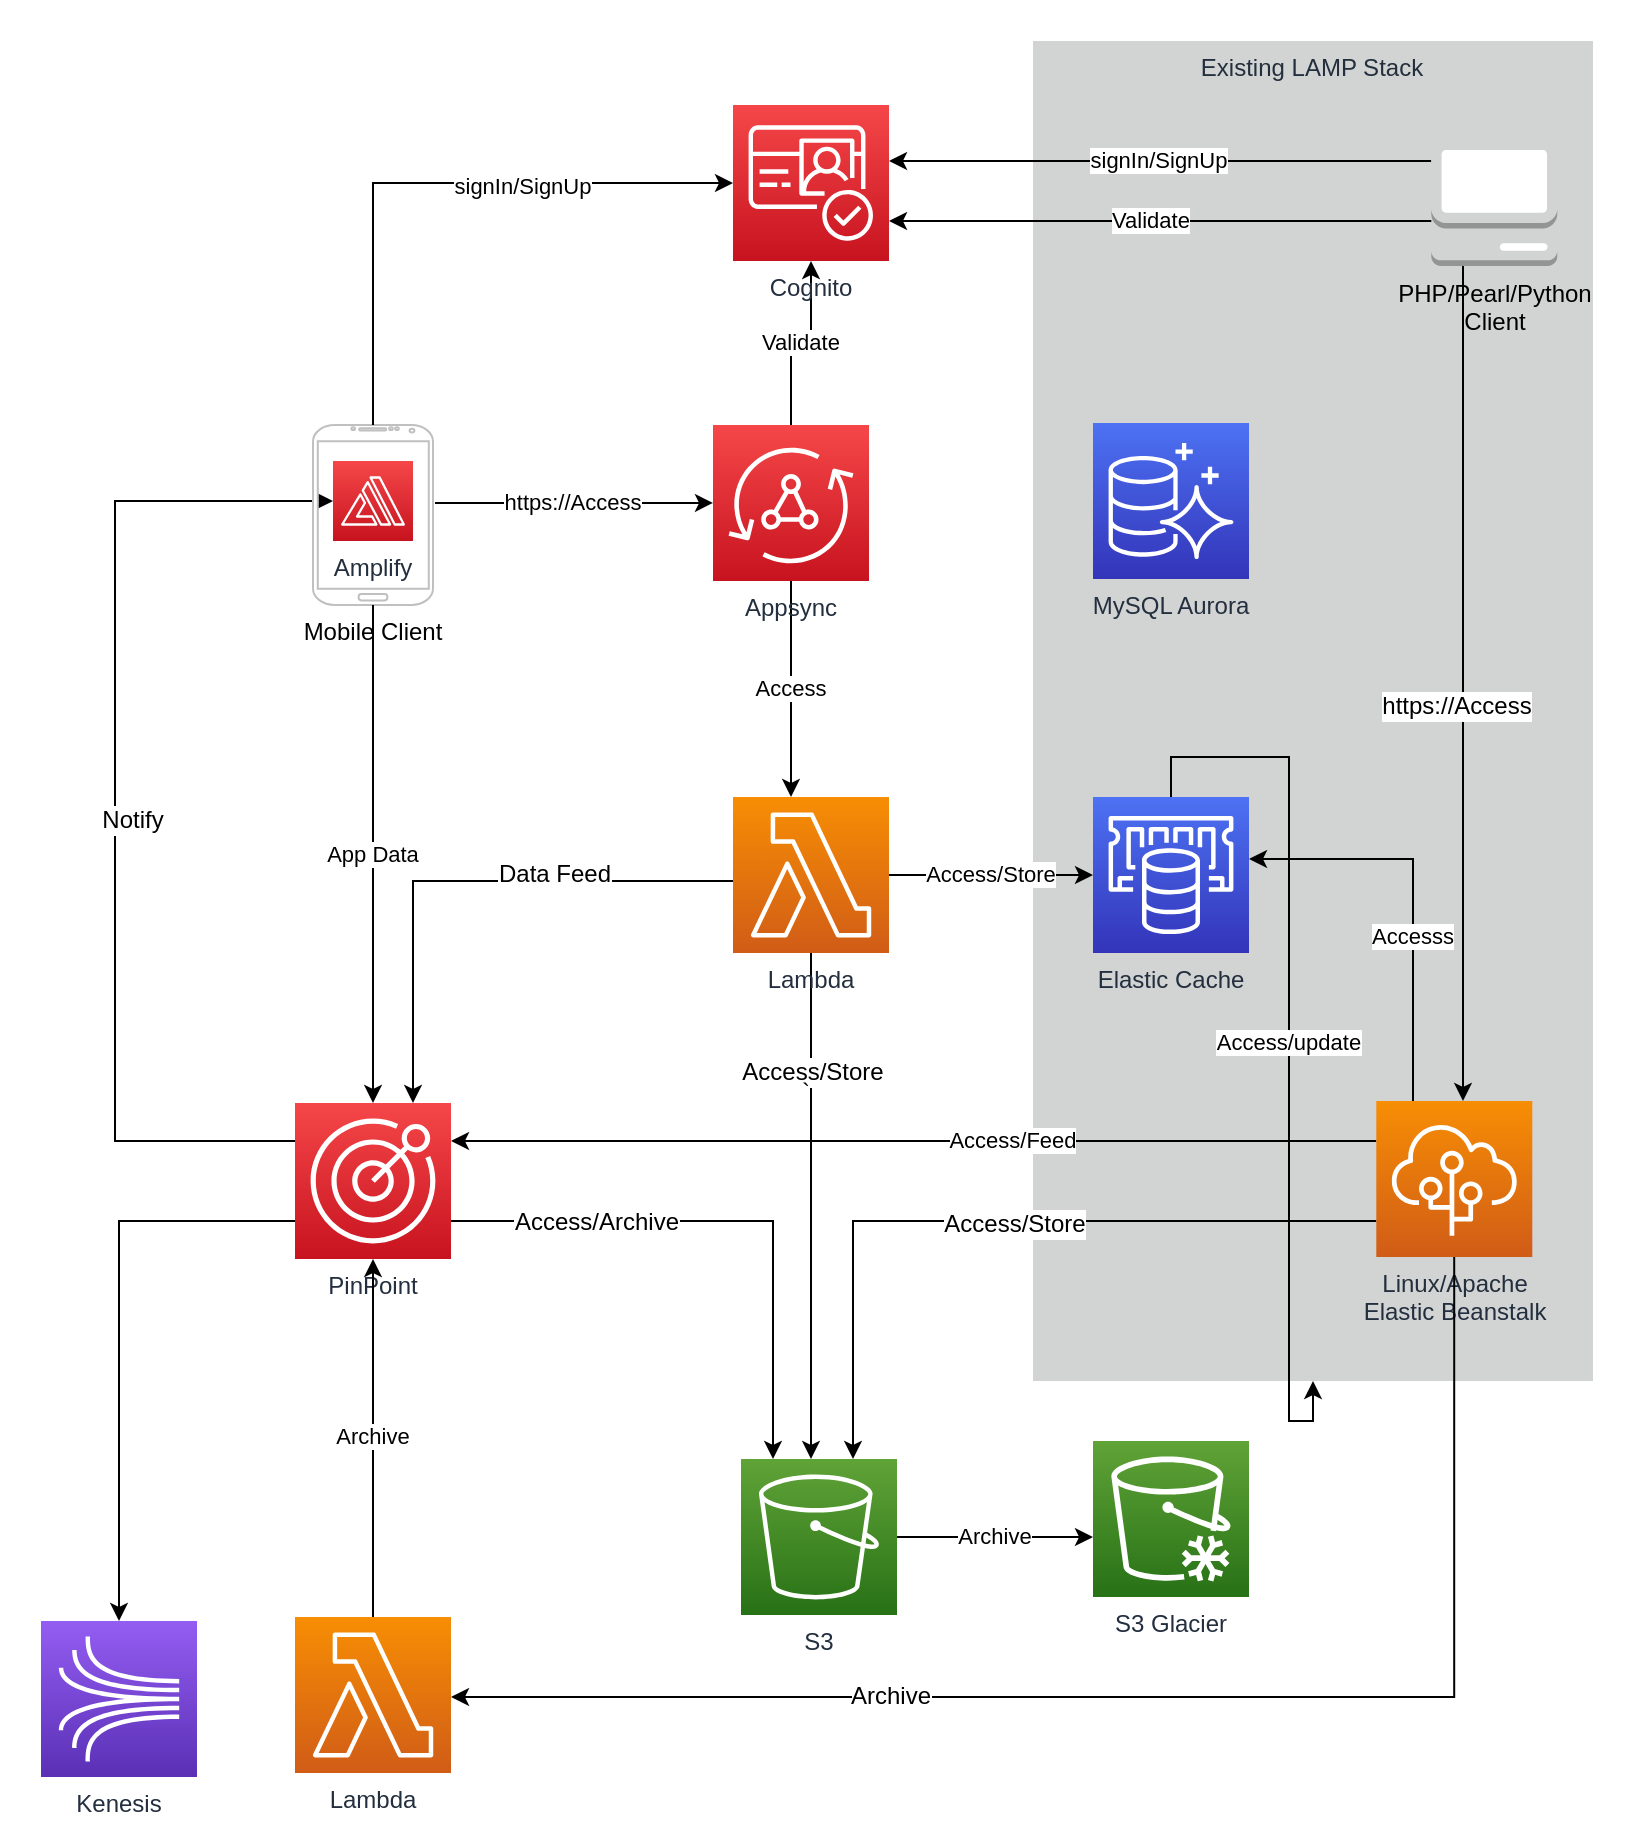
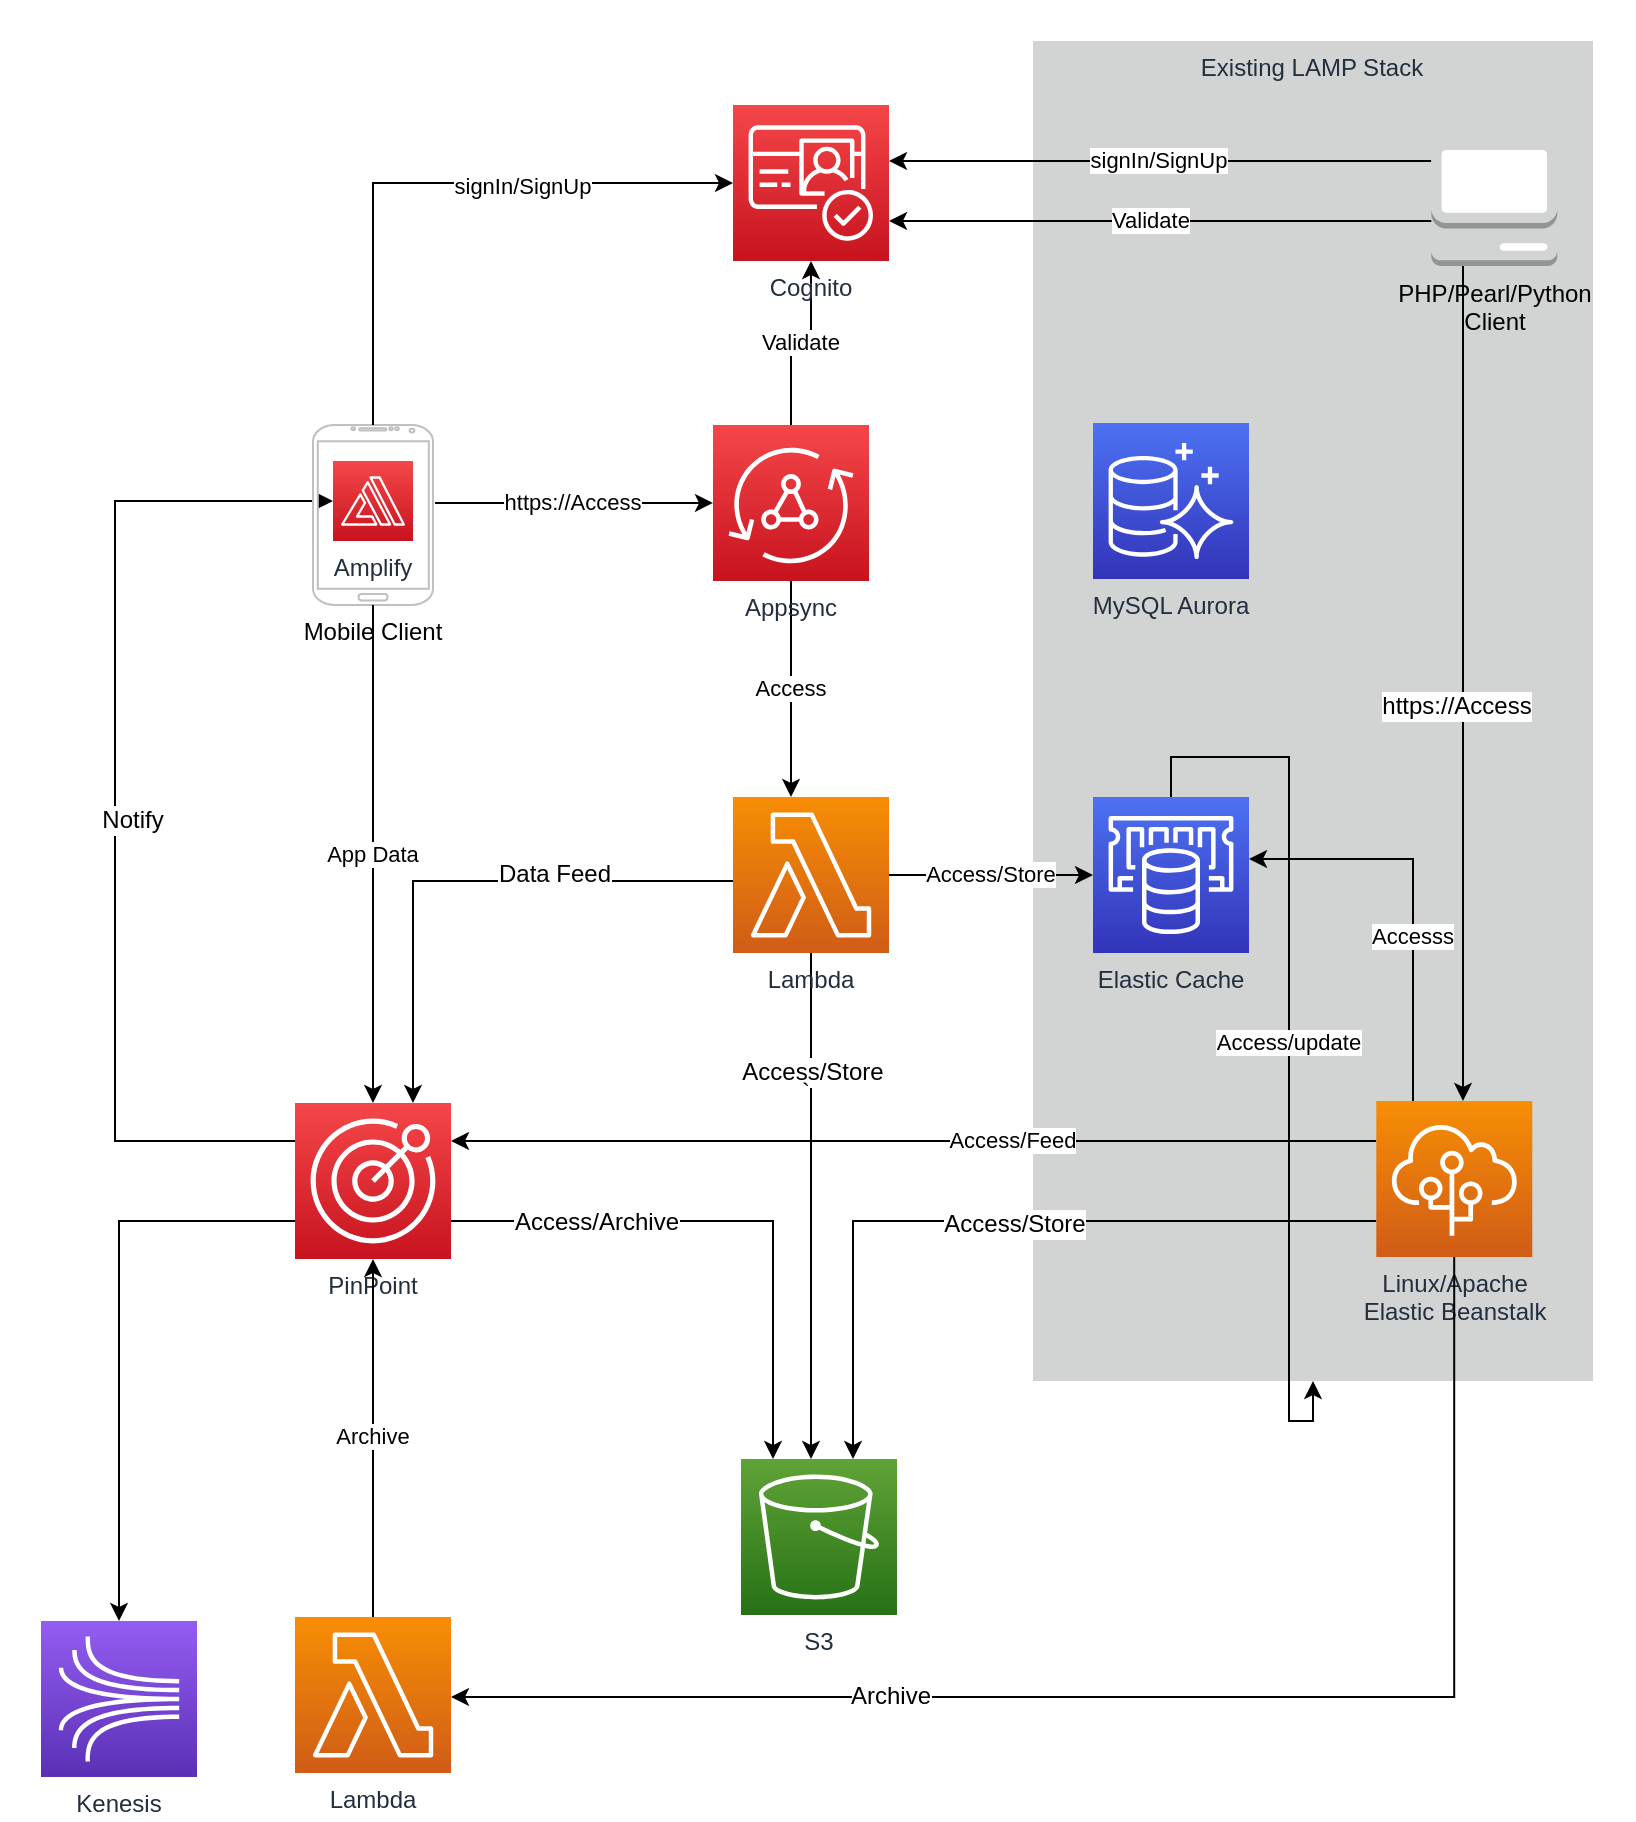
(1171, 1519) -> none
(988, 1537) -> none
